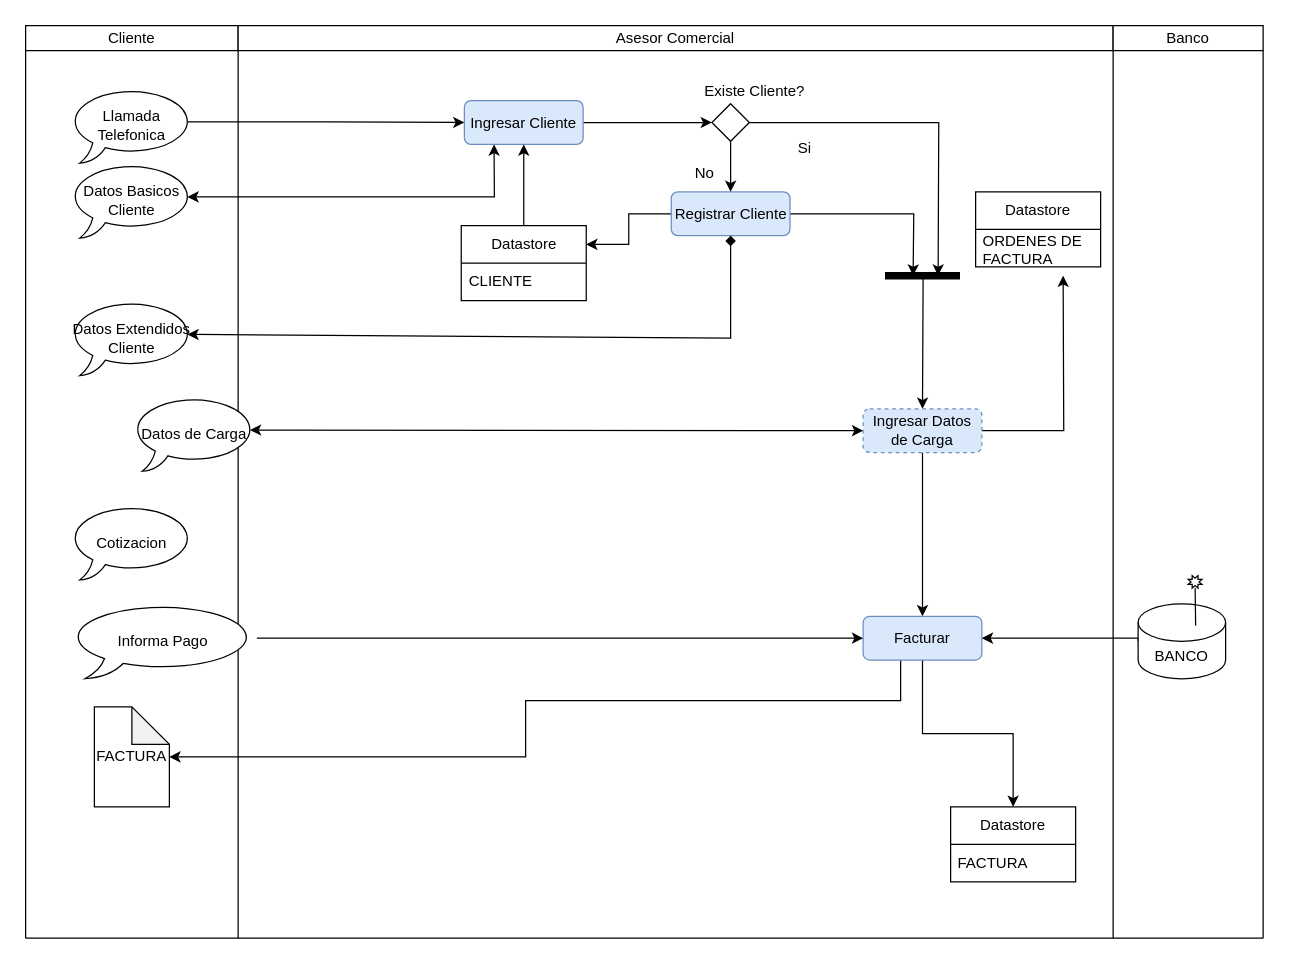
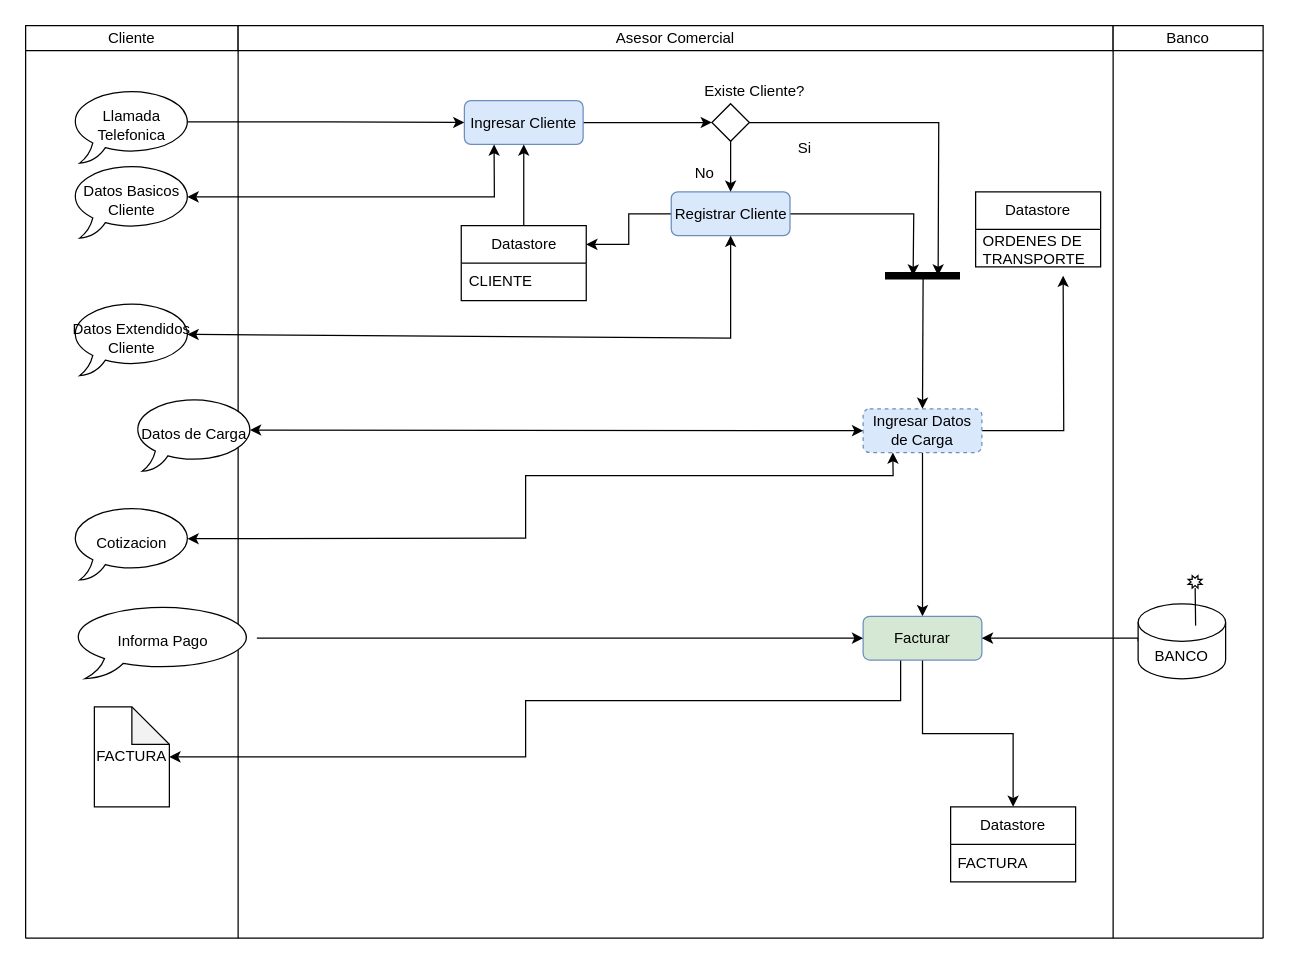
(731, 246) -> (731, 246)
(1039, 248) -> (1039, 248)
none -> (526, 481)
(923, 638) -> (923, 638)
